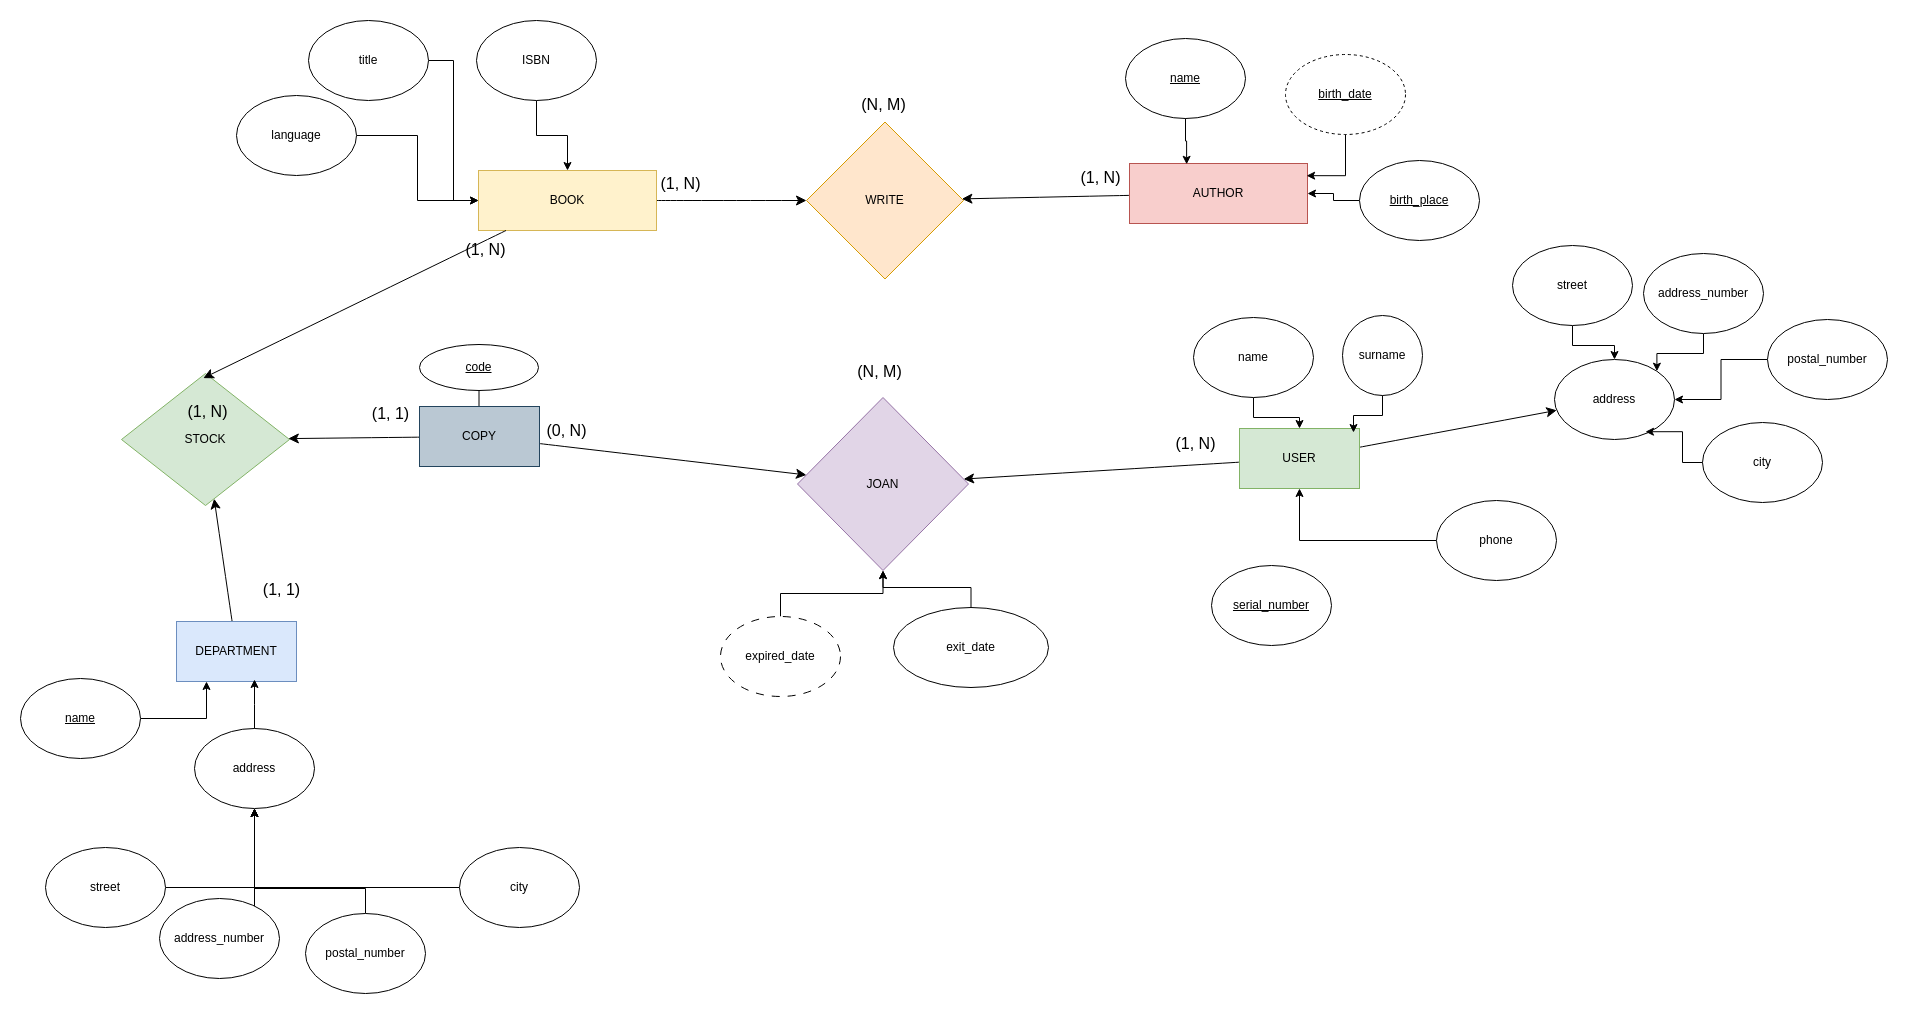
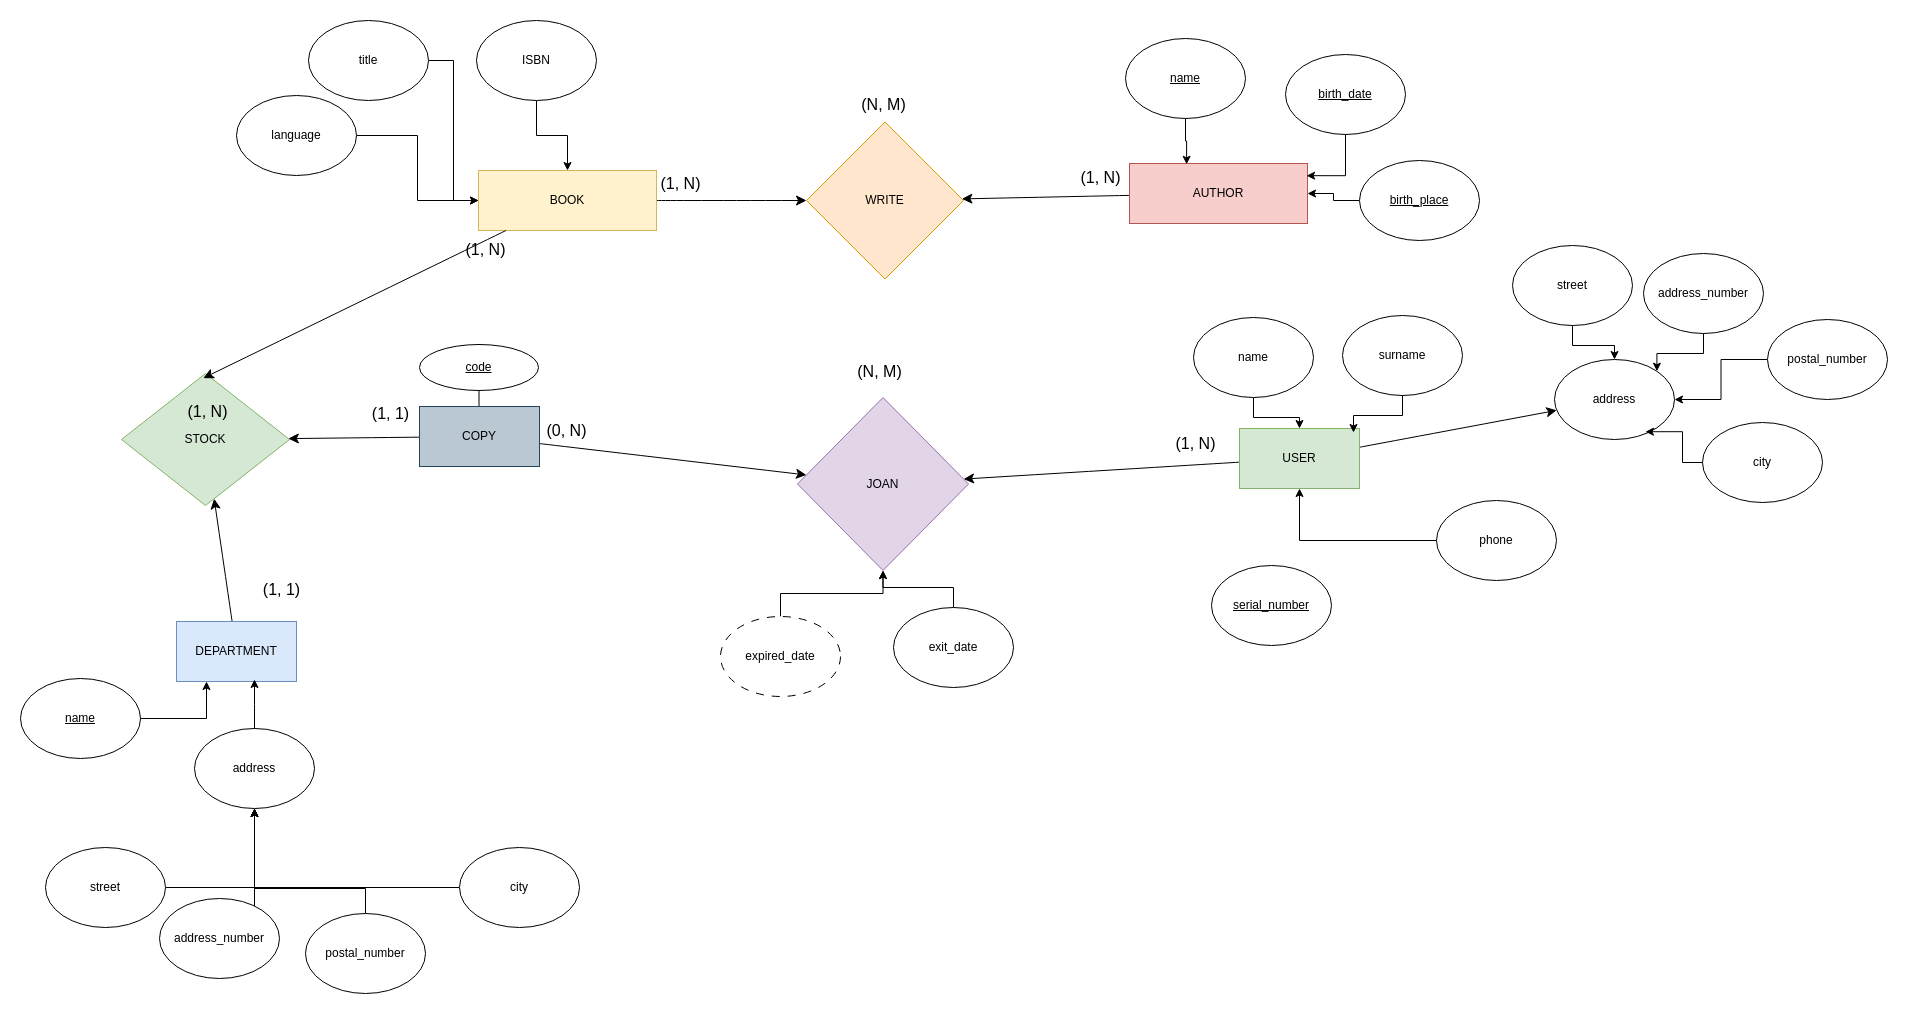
(1346, 95) -> (1346, 95)
(1383, 356) -> (1403, 356)
(971, 648) -> (954, 648)
